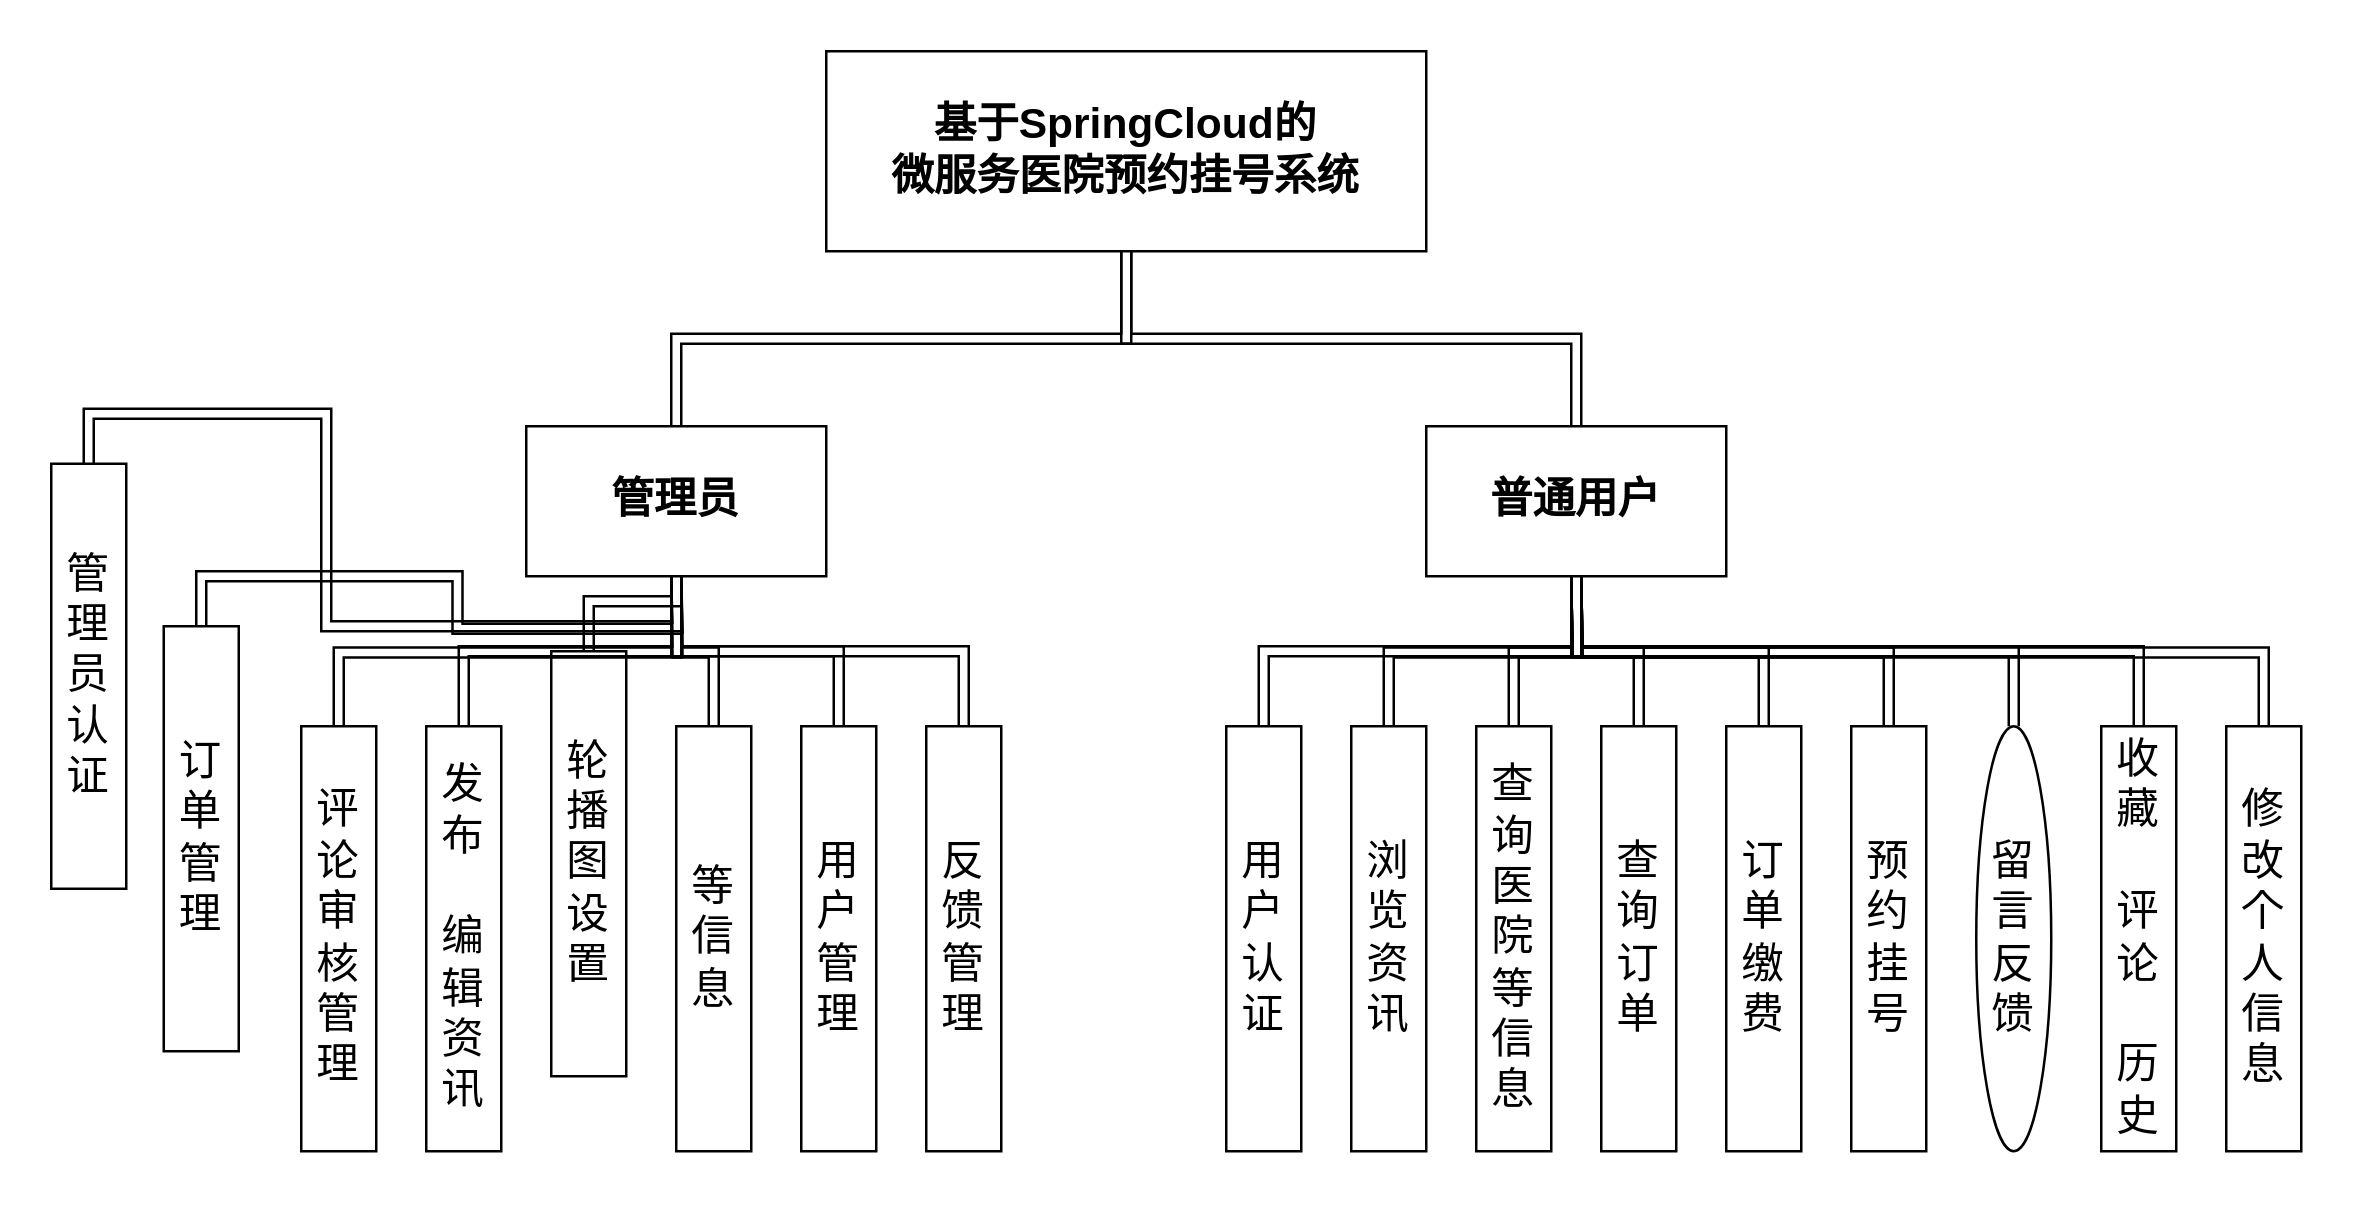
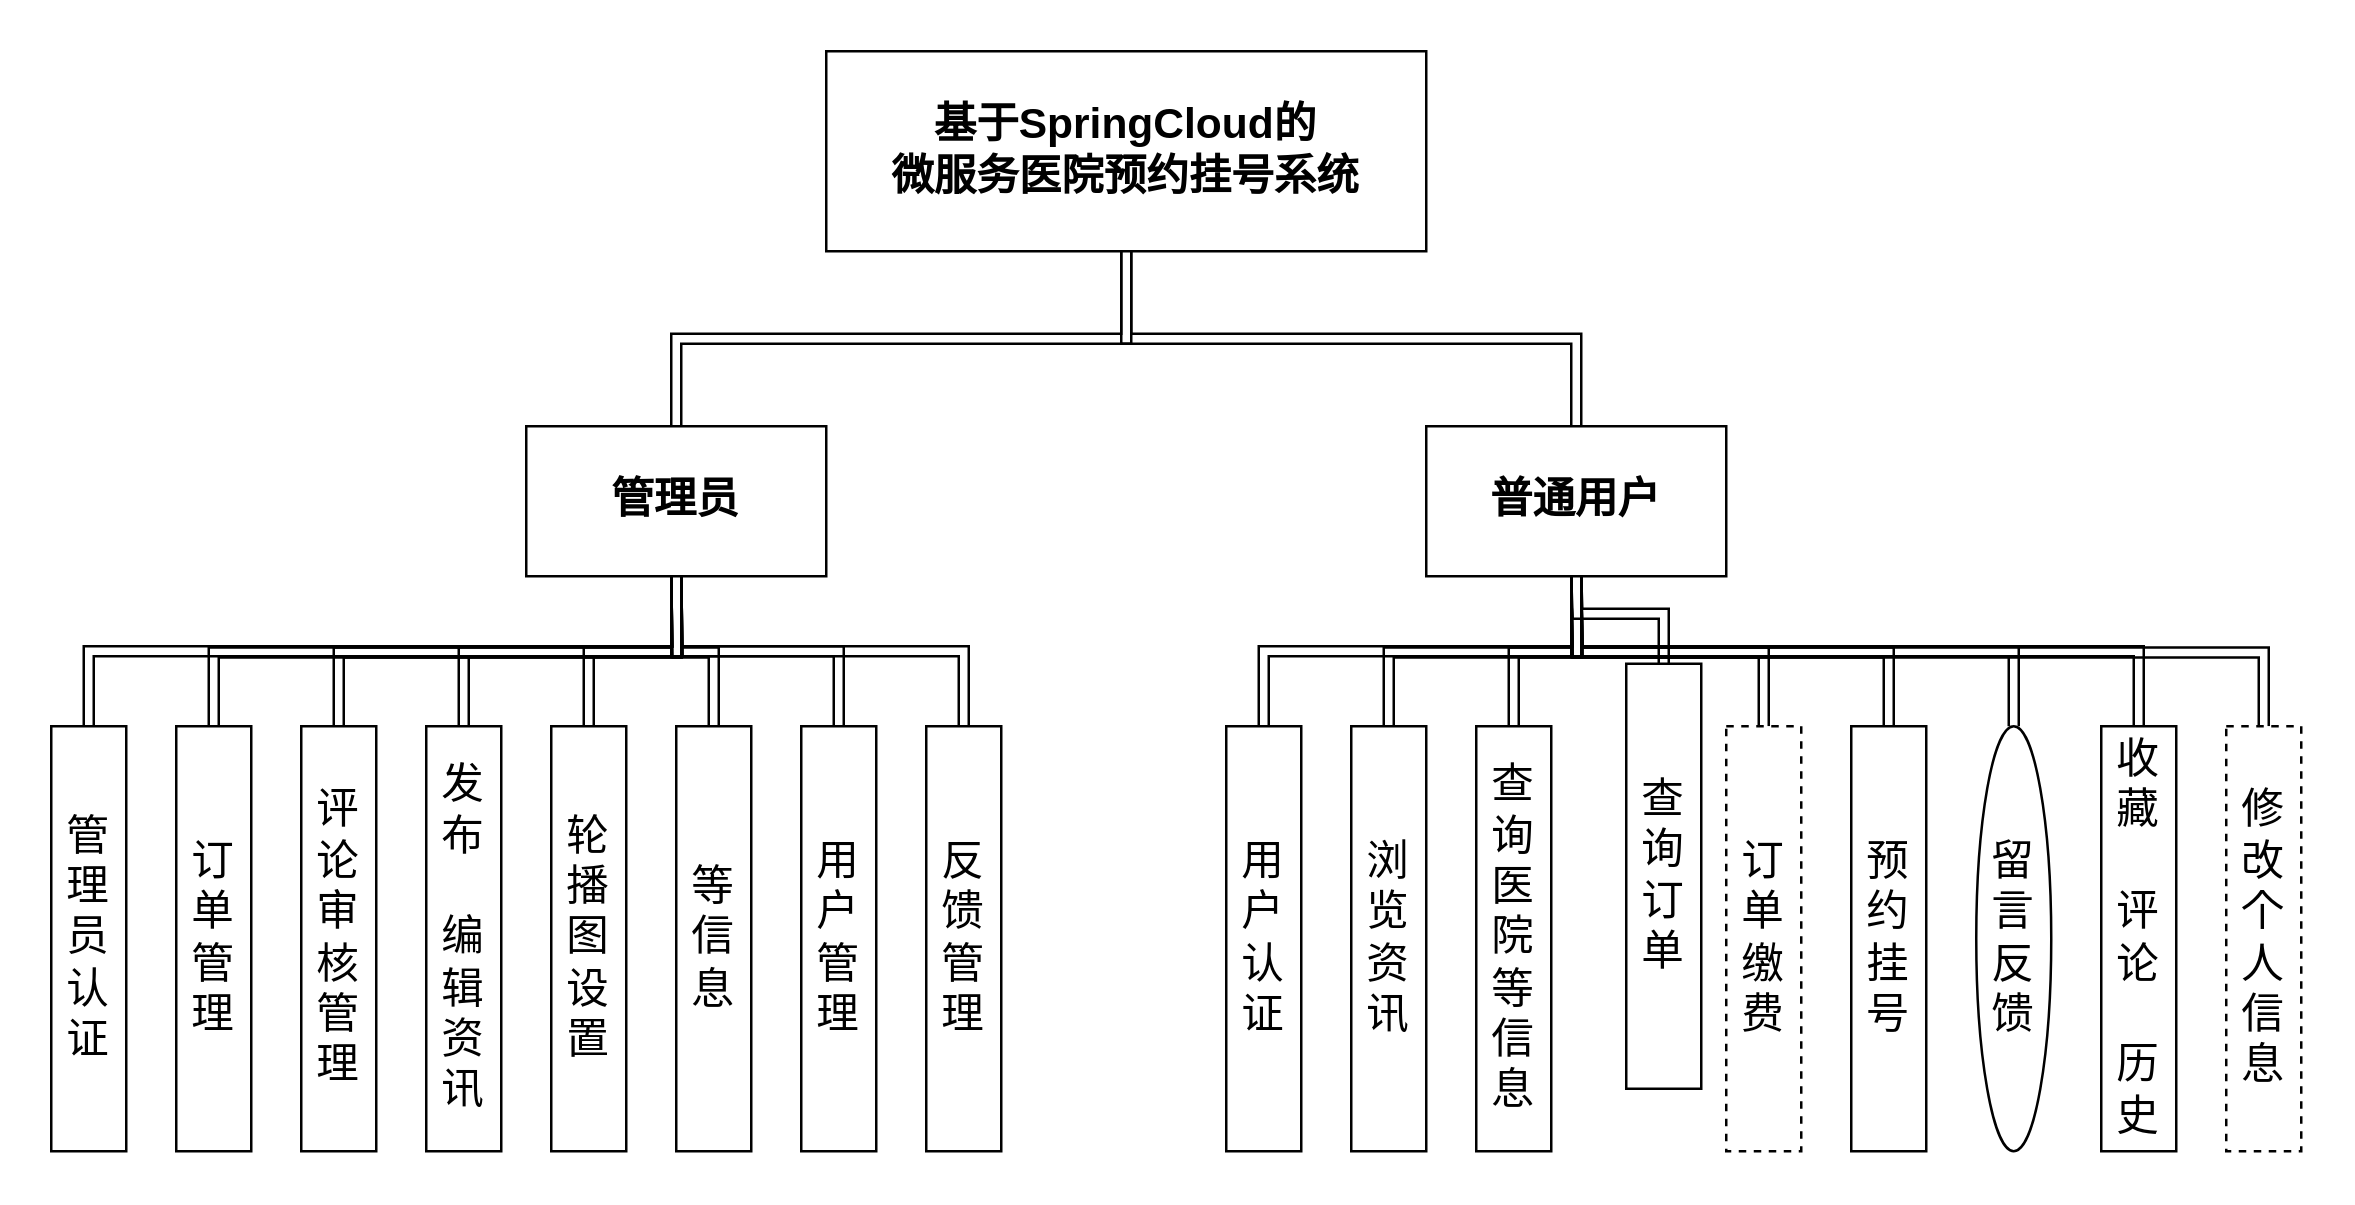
(89, 676) -> (89, 939)
(201, 839) -> (214, 939)
(589, 864) -> (589, 939)
(1639, 939) -> (1664, 876)
(1764, 939) -> (1764, 939)
(2264, 939) -> (2264, 939)
